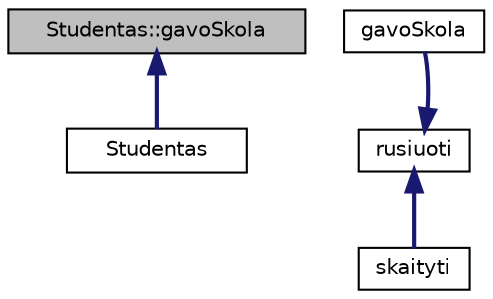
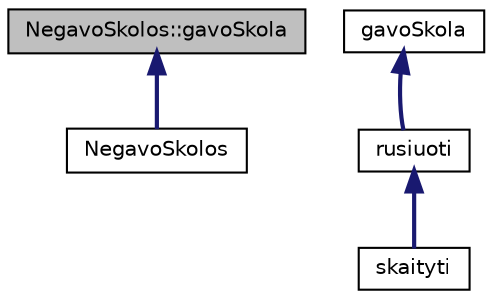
(157, 31) -> (157, 31)
(428, 80) -> (400, 101)
(157, 151) -> (157, 151)
